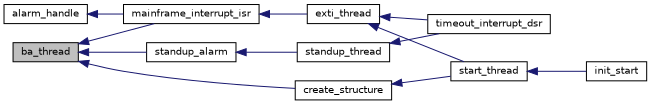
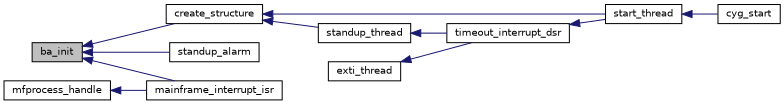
(46, 14) -> (57, 90)
(288, 14) -> none
(421, 45) -> (592, 21)
(46, 52) -> (57, 52)
(272, 52) -> (296, 24)
(617, 71) -> (749, 14)
